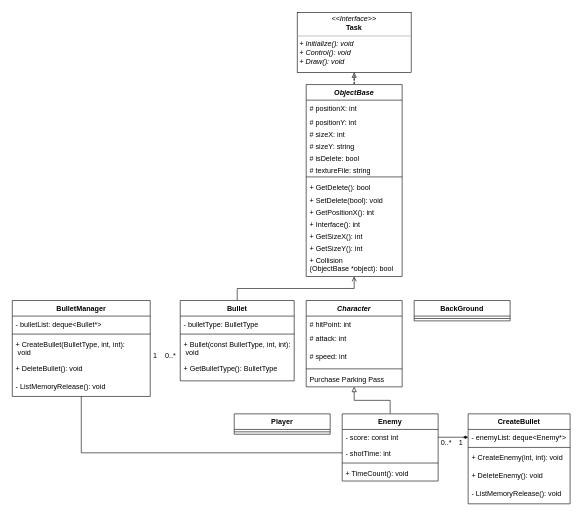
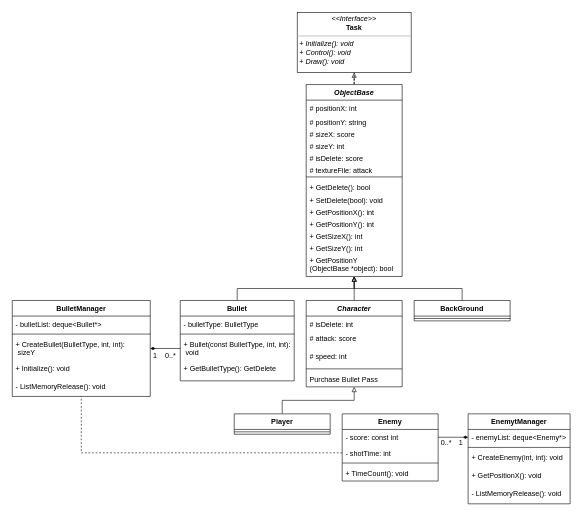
(336, 122) -> (342, 122)
(329, 134) -> (334, 134)
(335, 146) -> (329, 146)
(336, 158) -> (339, 158)
(346, 170) -> (347, 170)
(342, 224) -> (346, 224)
(327, 260) -> (335, 260)
none -> (415, 288)
none -> (354, 295)
(334, 324) -> (334, 324)
(332, 338) -> (337, 338)
(79, 344) -> (79, 344)
none -> (167, 348)
(54, 368) -> (49, 368)
(236, 368) -> (234, 368)
(349, 379) -> (346, 379)
none -> (310, 400)
(380, 400) -> none
(519, 422) -> (519, 422)
(184, 453) -> (184, 453)
(510, 476) -> (511, 476)
